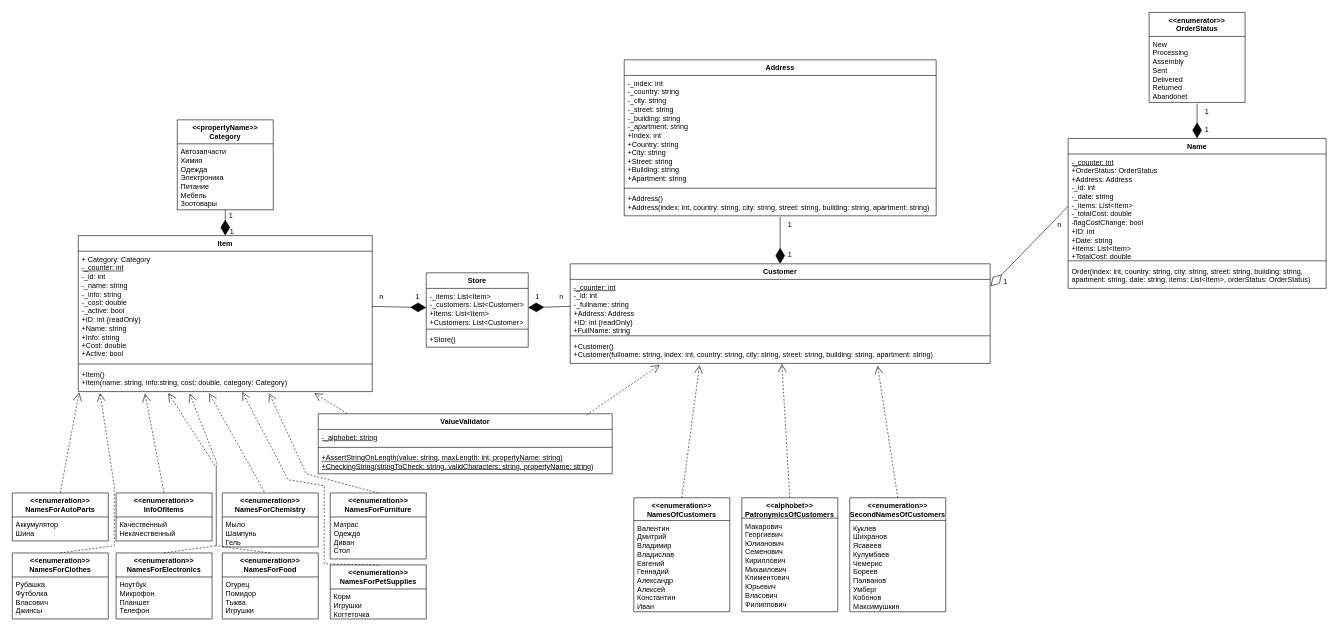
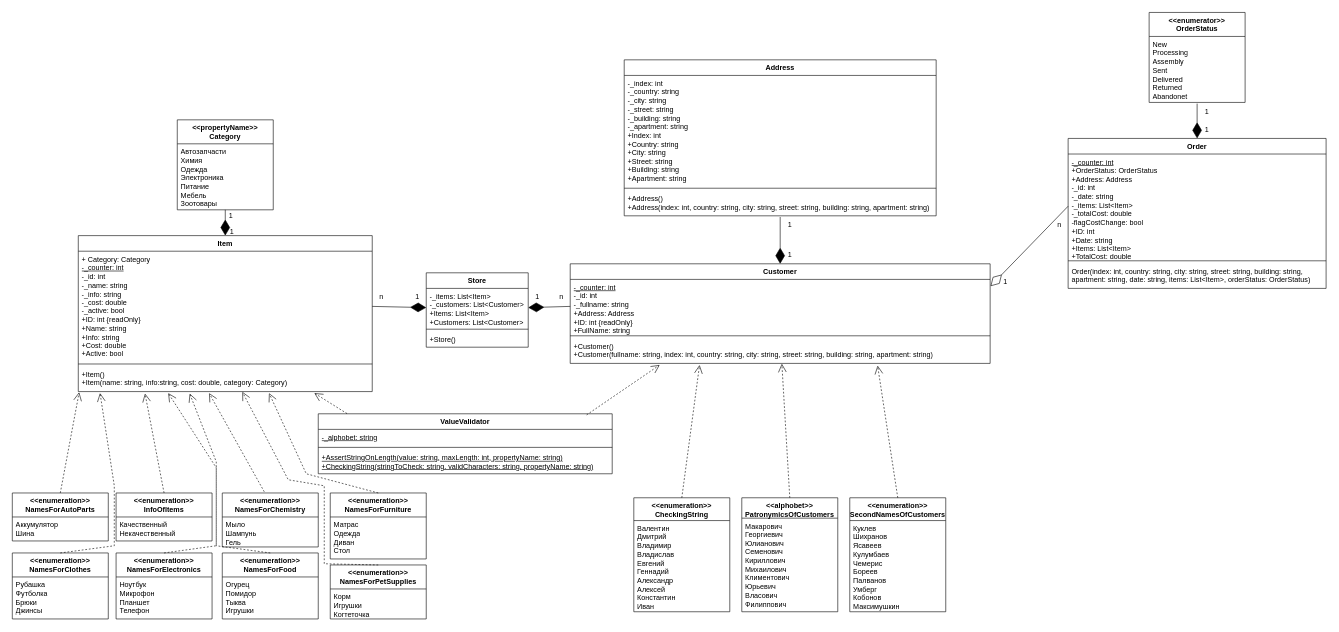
(1197, 147) -> (1197, 147)
(682, 511) -> (682, 511)
(32, 598) -> (32, 598)
